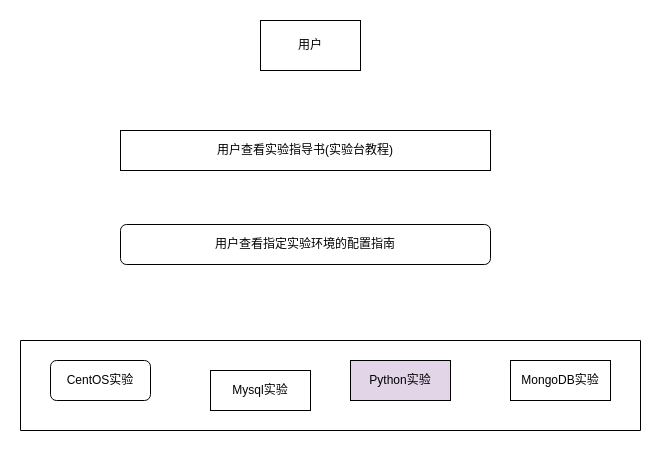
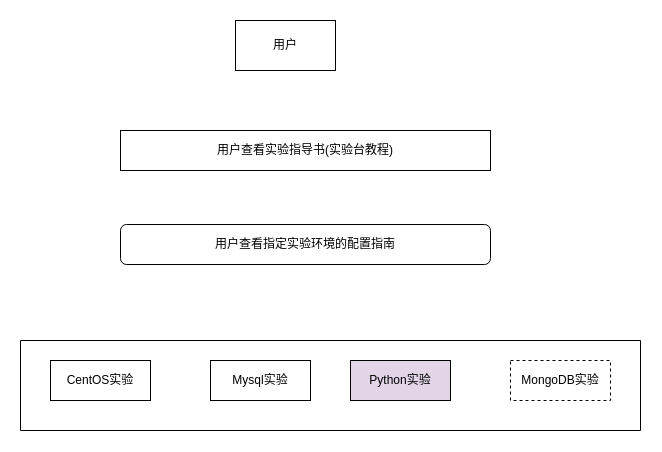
(311, 46) -> (286, 46)
(101, 381) -> (101, 381)
(561, 381) -> (561, 381)
(261, 391) -> (261, 381)
